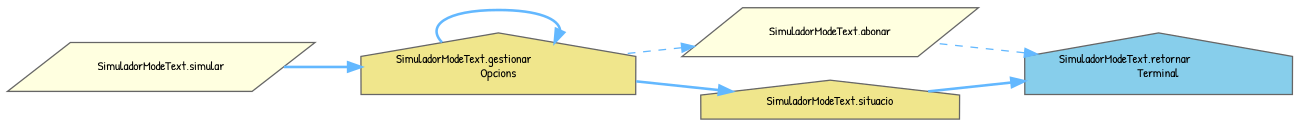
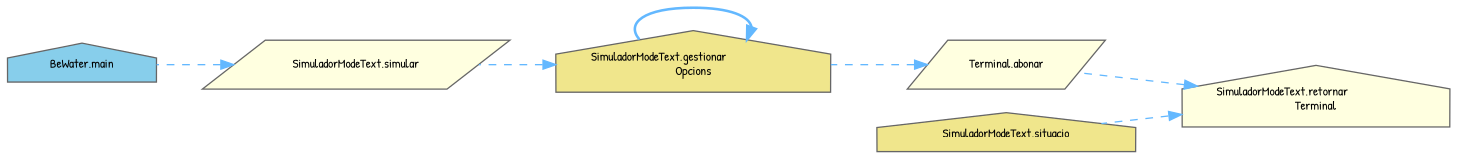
(830, 32) -> (1006, 65)
none -> (82, 65)
(316, 67) -> (511, 65)
(1159, 67) -> (1316, 99)
(678, 86) -> none
(970, 87) -> (1135, 120)
